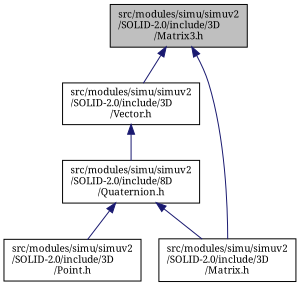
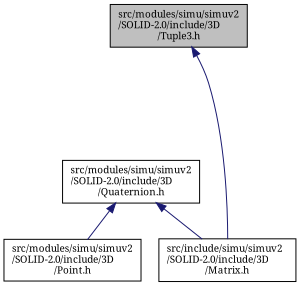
(179, 26) -> (179, 26)
(131, 104) -> none
(131, 182) -> (131, 182)
(227, 260) -> (227, 260)
